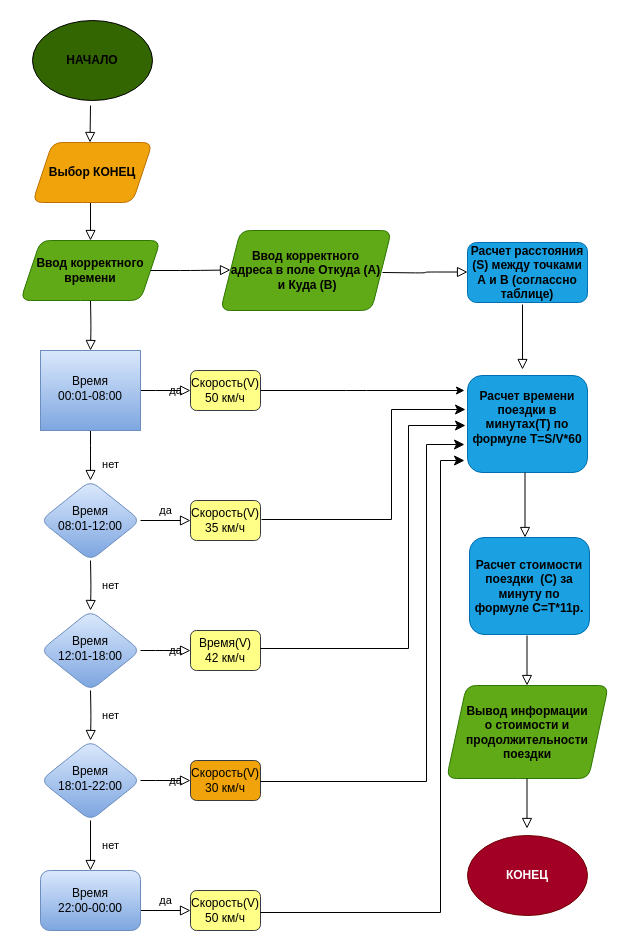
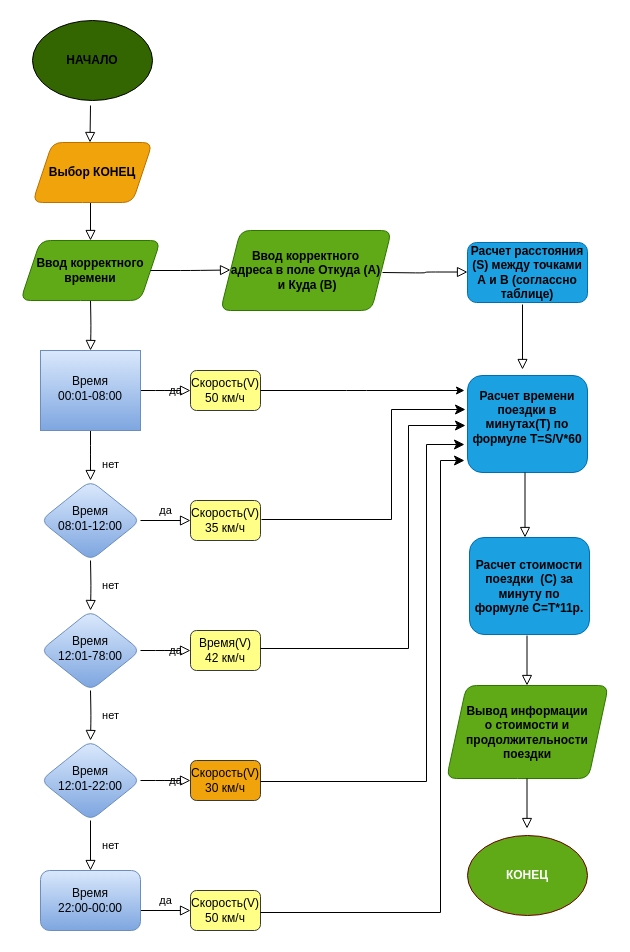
(91, 649) -> (91, 649)
(91, 779) -> (91, 779)
(528, 876) -> (528, 876)
